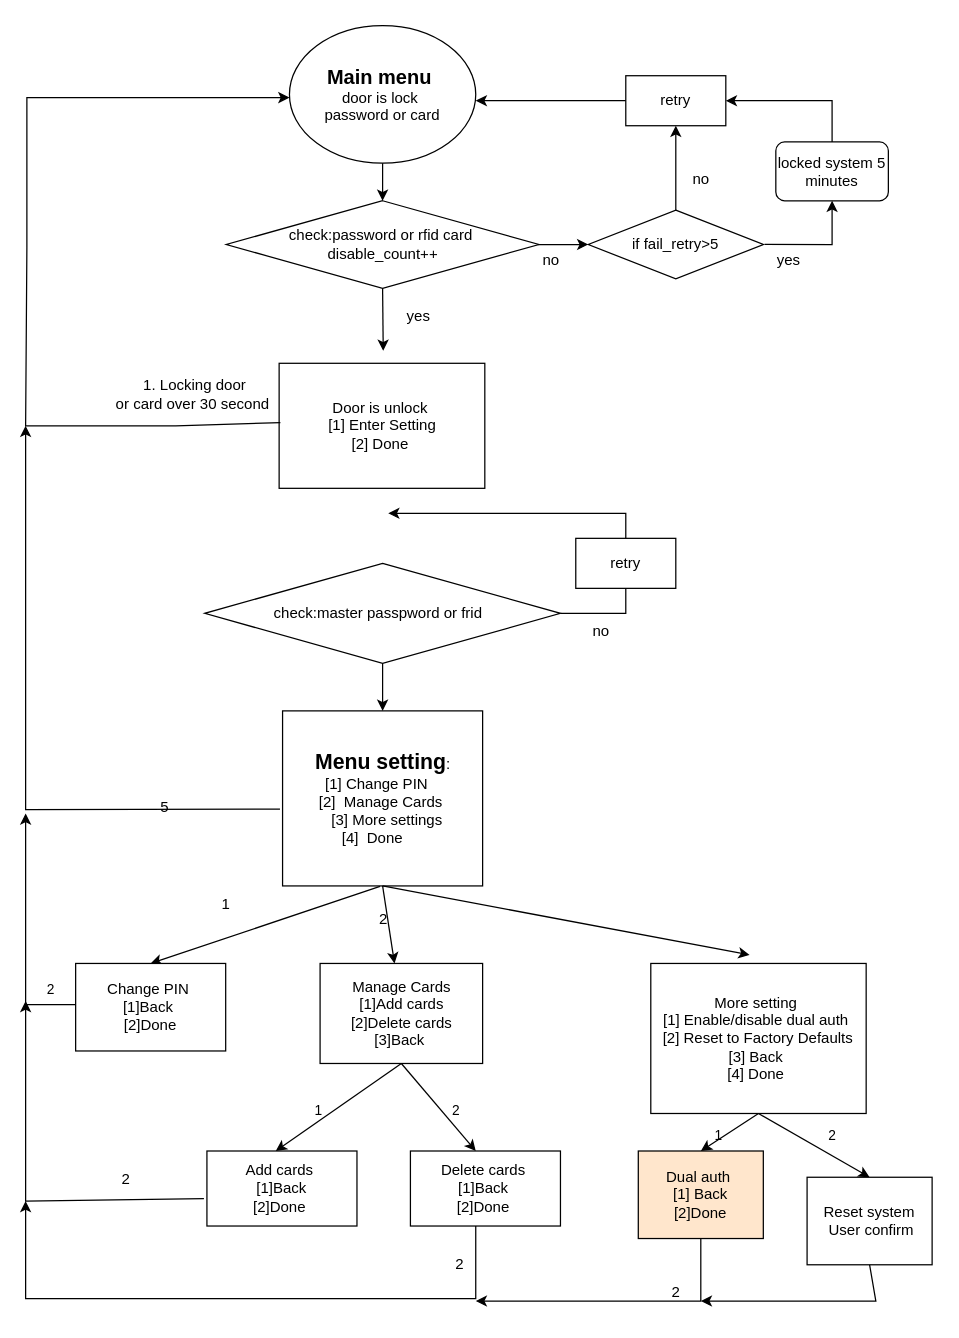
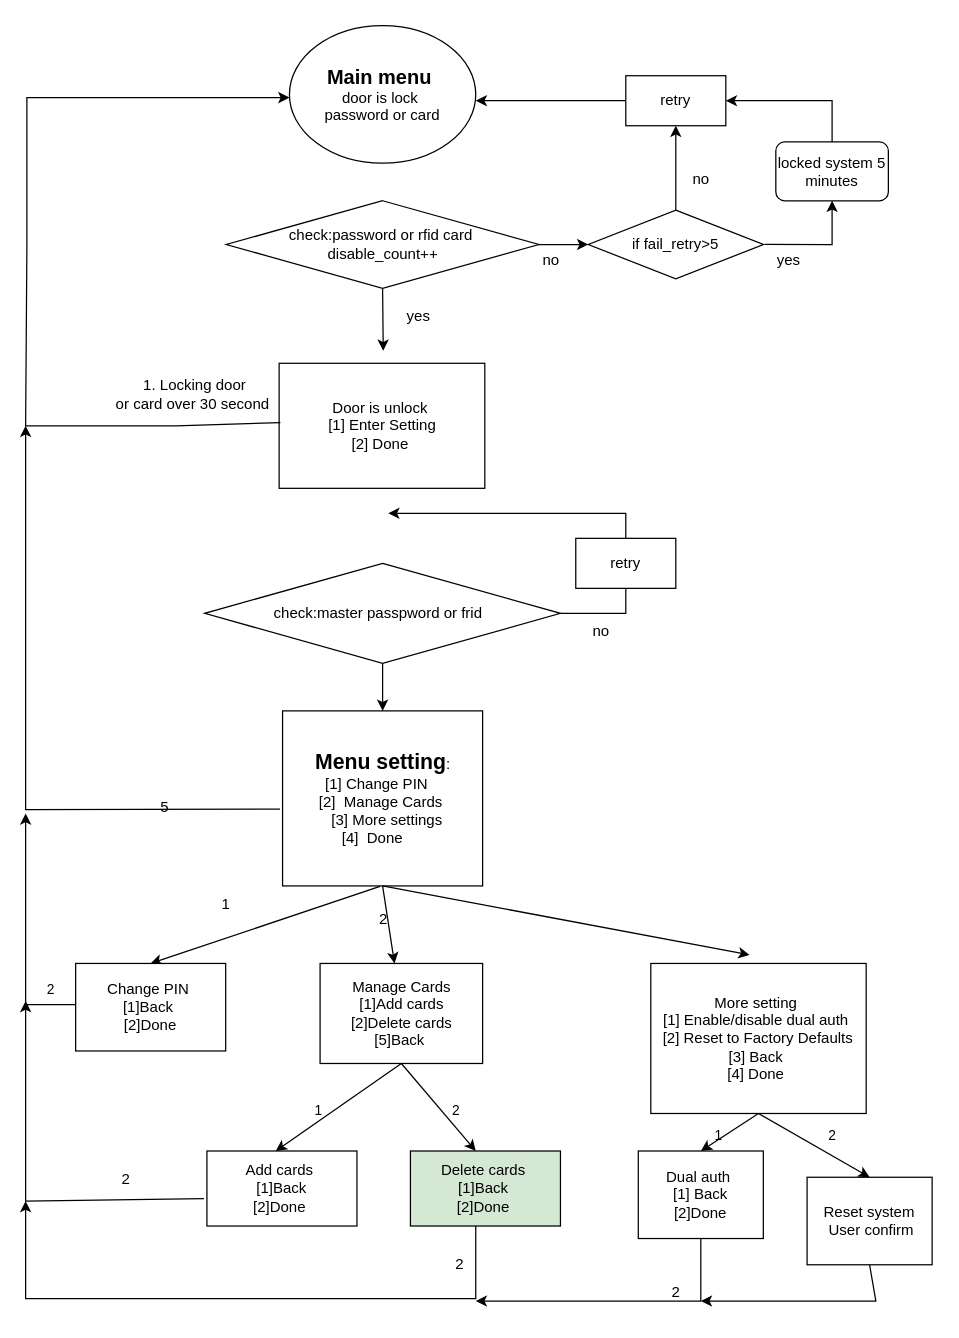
(383, 177) -> none
(402, 1013) -> (402, 1013)
(485, 1188) -> (485, 1188)
(701, 1194) -> (701, 1194)
